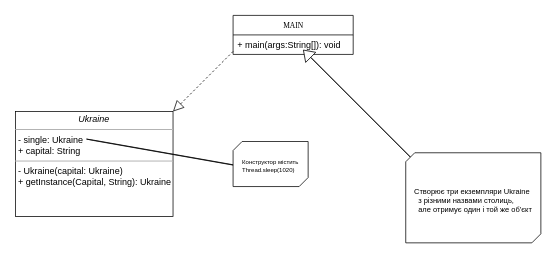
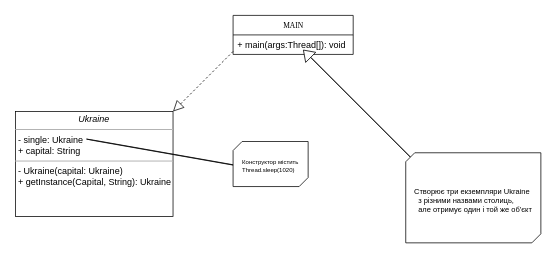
(294, 51) -> (294, 51)
